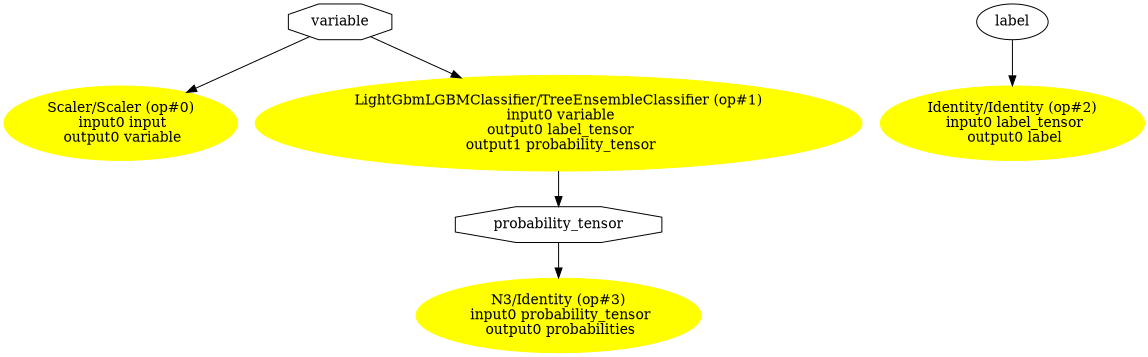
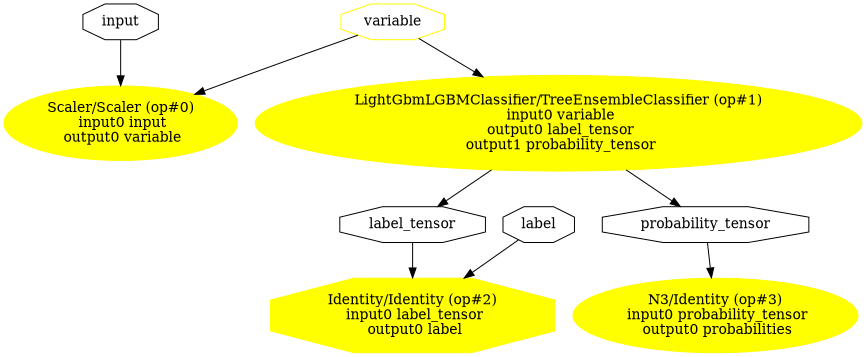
none -> (121, 22)
(340, 22) -> (393, 22)
(1012, 22) -> (539, 225)
(1012, 123) -> (413, 315)
none -> (413, 225)
